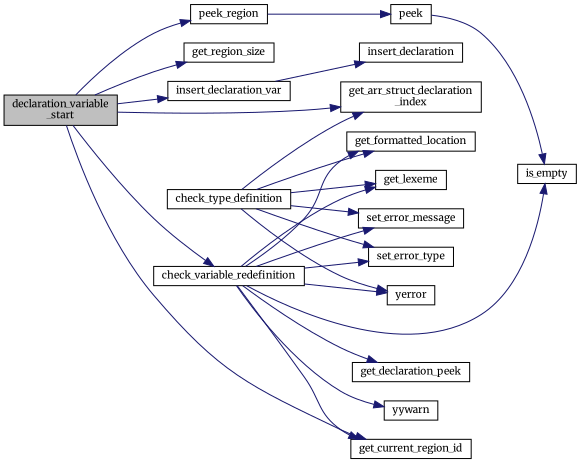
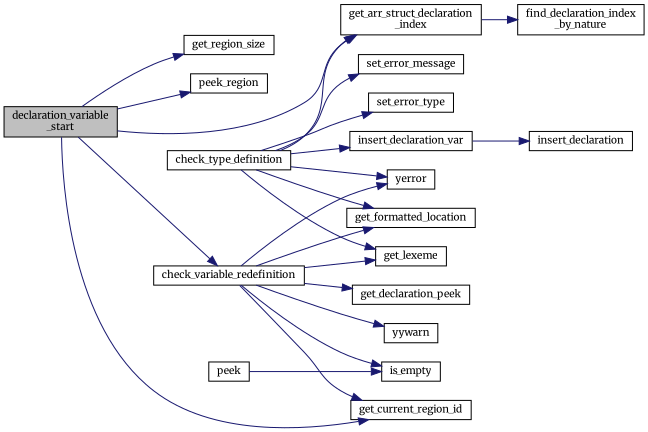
(324, 14) -> none
none -> (581, 20)
(138, 101) -> (315, 151)
(310, 248) -> none
(333, 265) -> none
